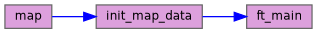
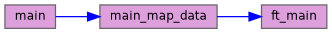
(28, 17) -> (30, 17)
(149, 17) -> (158, 17)
